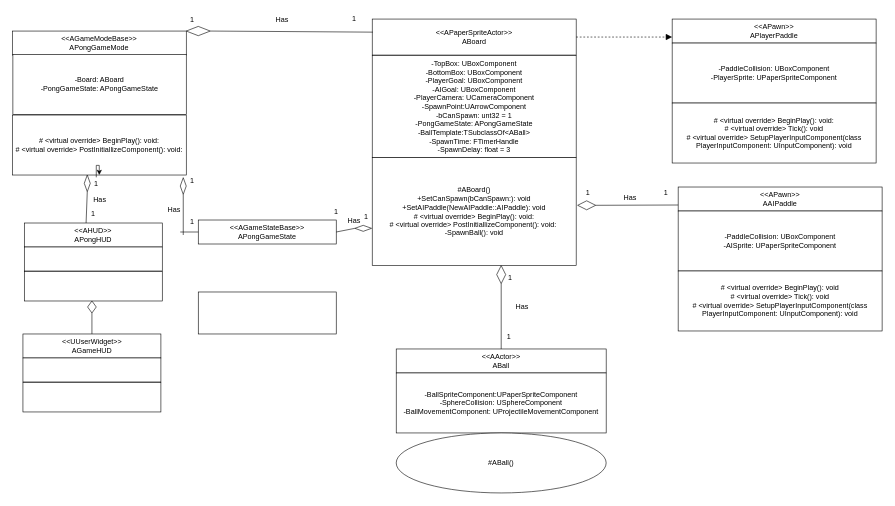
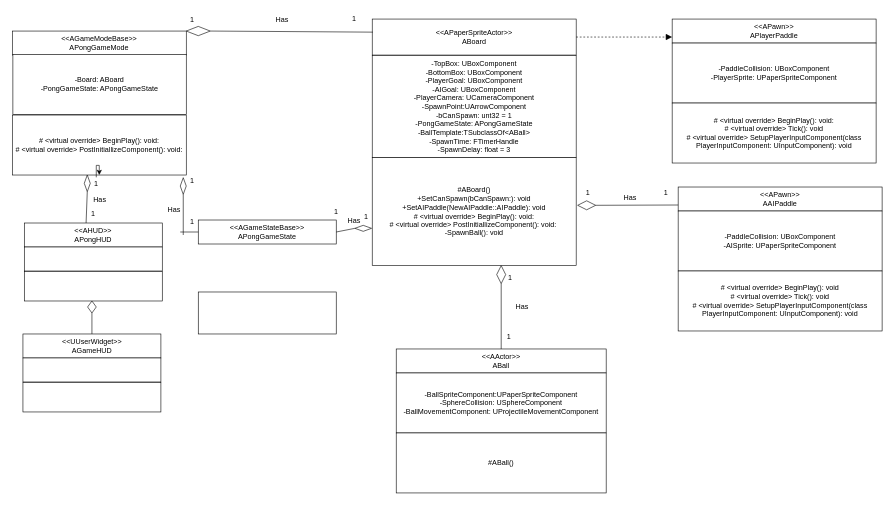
(501, 463) -> (501, 463)
